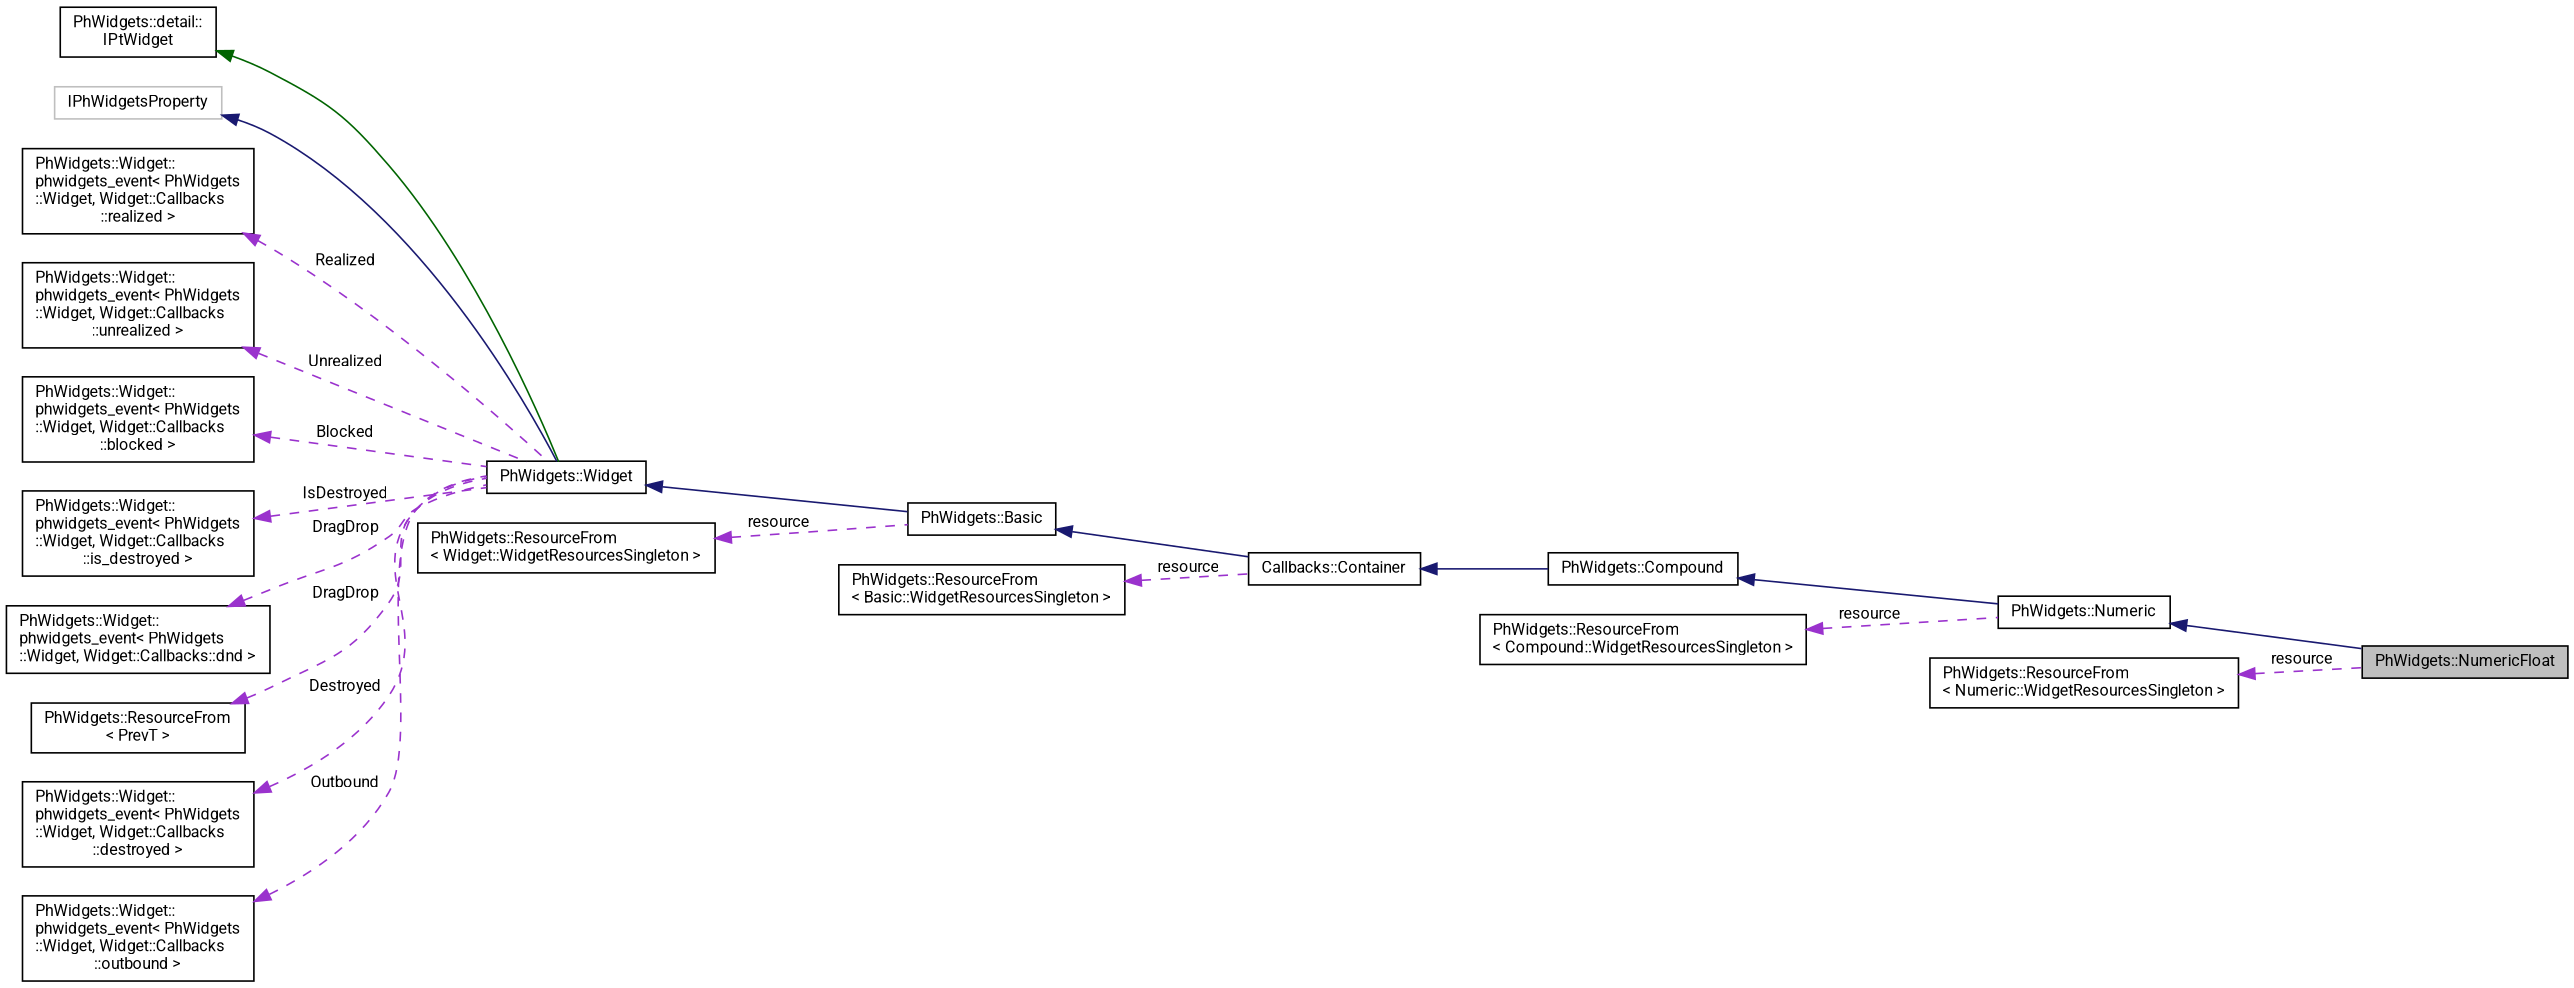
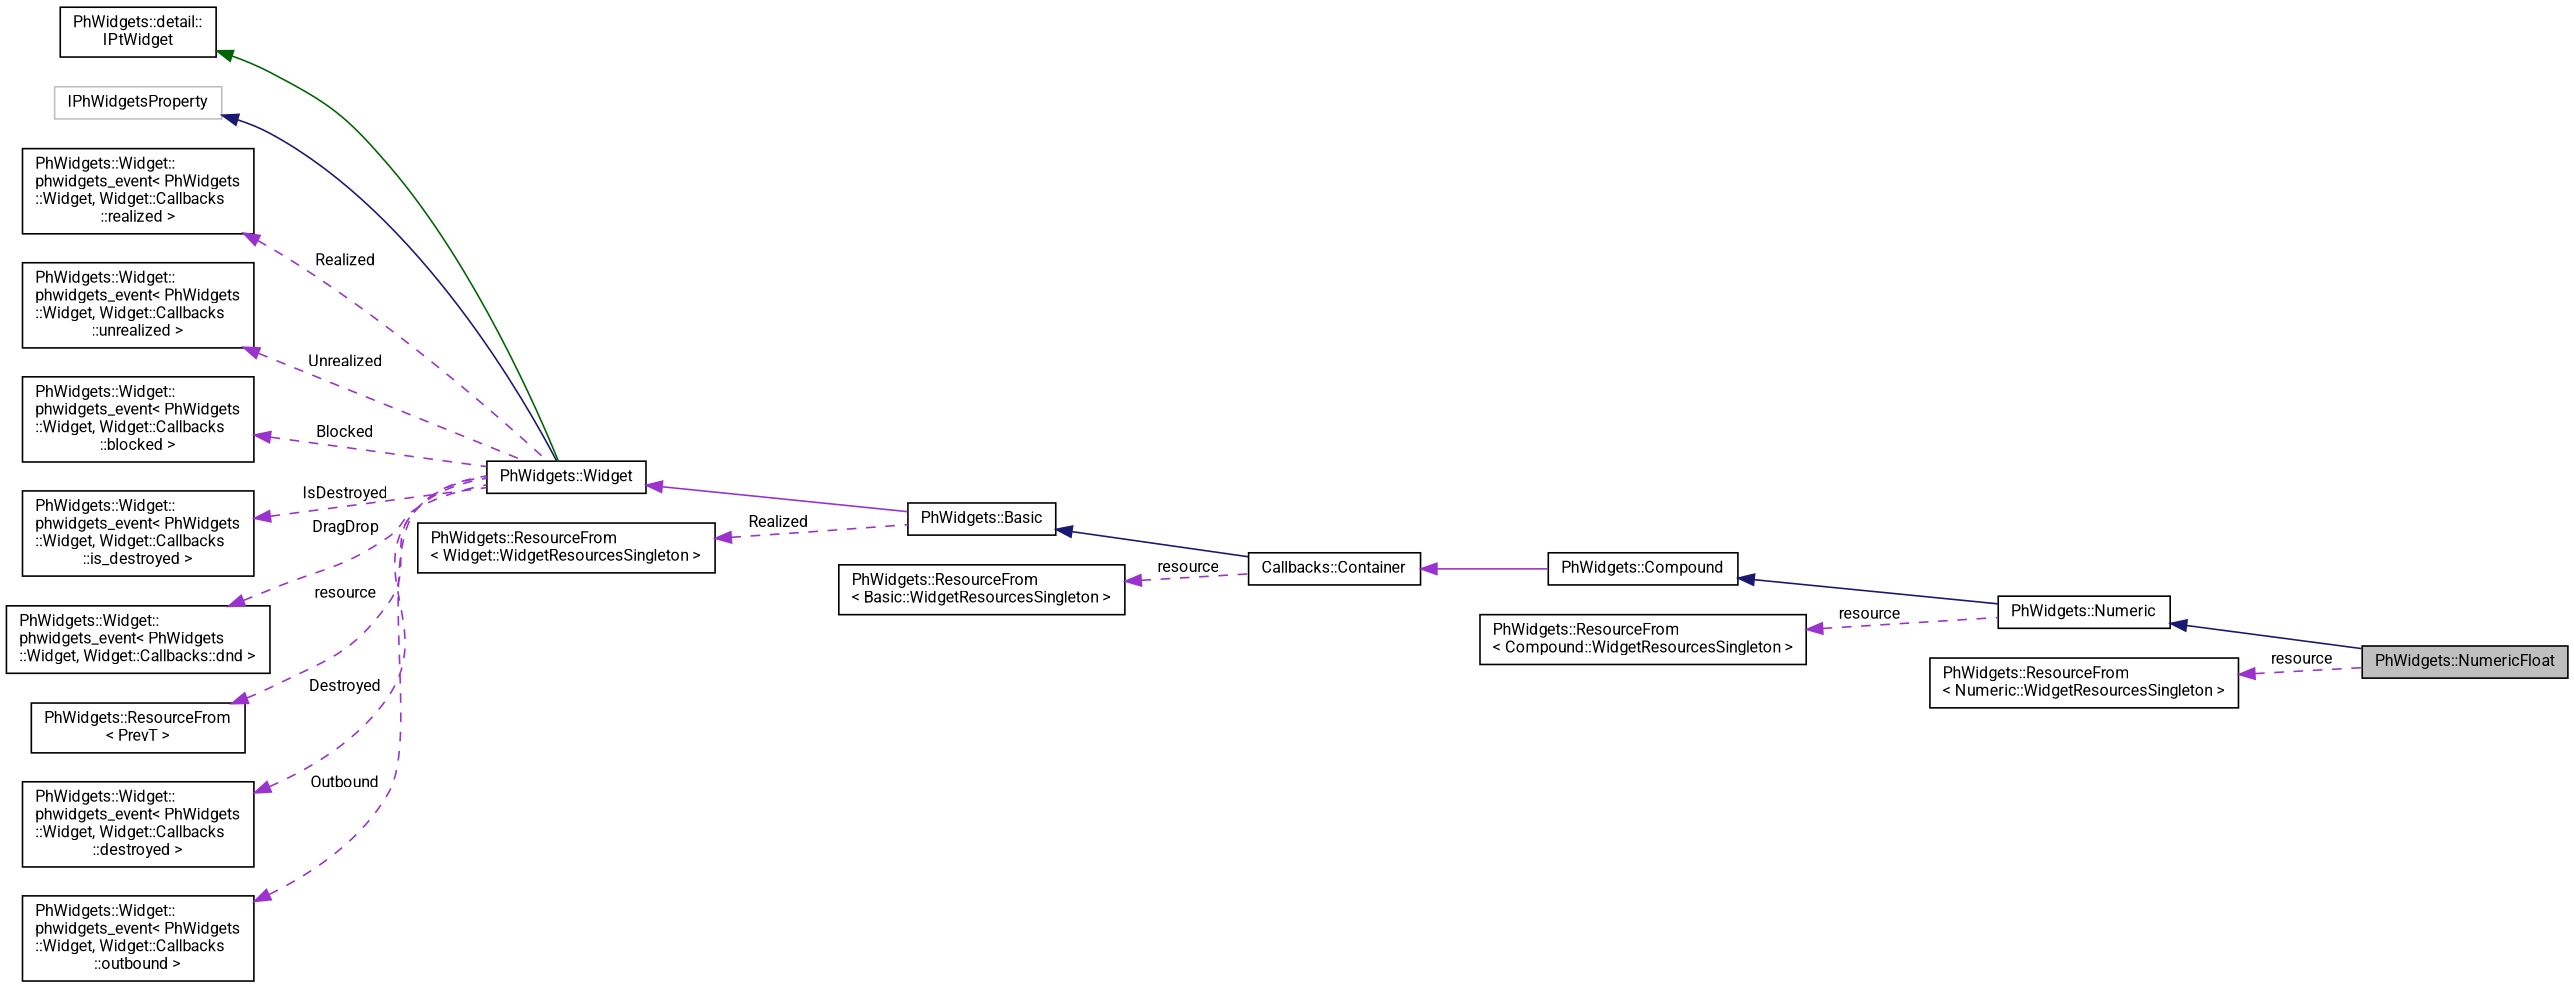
(785, 499) -> (785, 499)
(777, 523) -> (777, 523)
(1493, 569) -> (1493, 569)
(344, 594) -> (344, 594)
